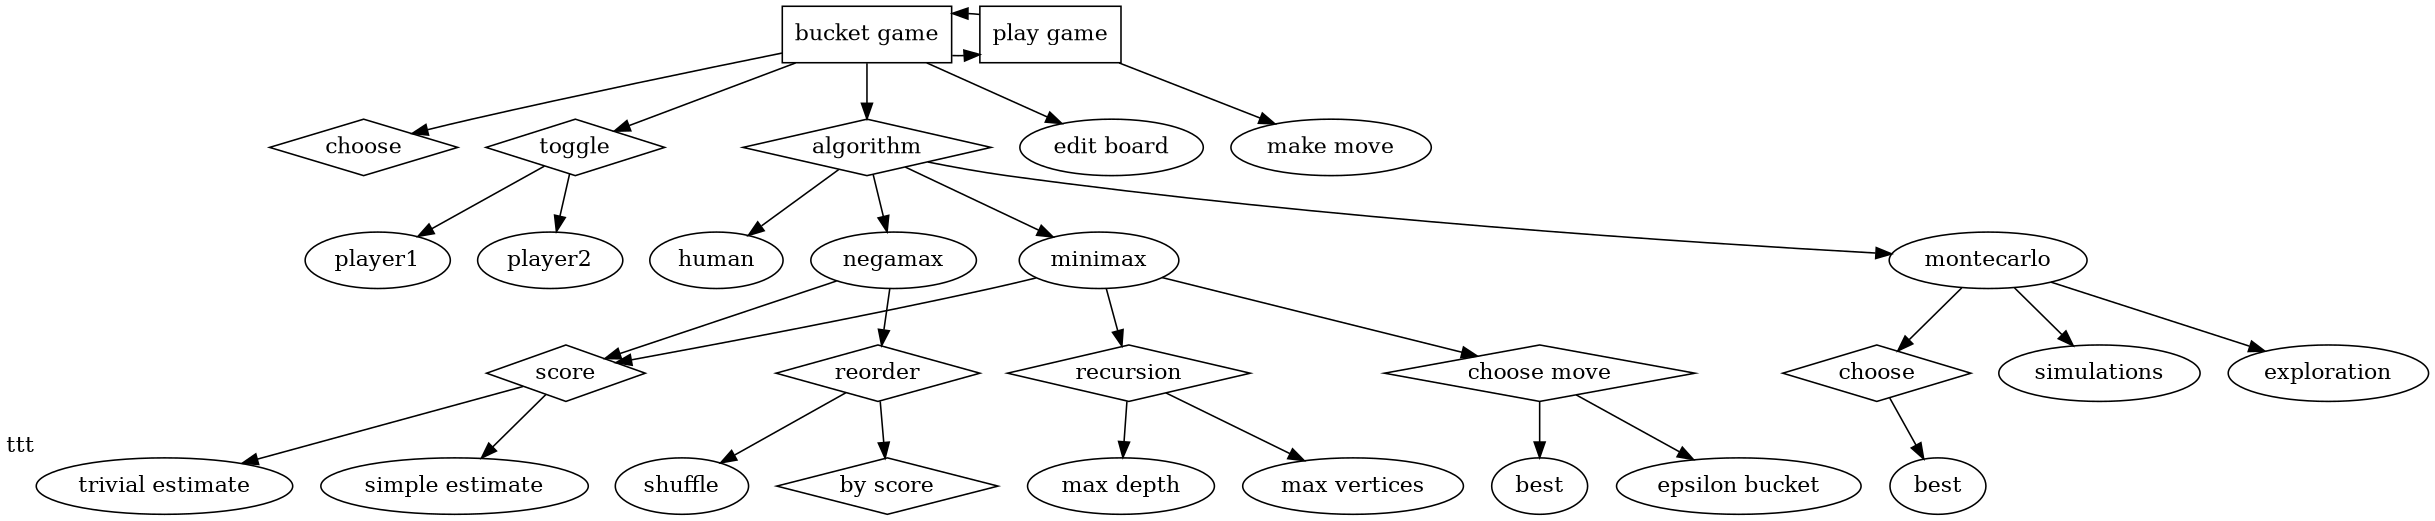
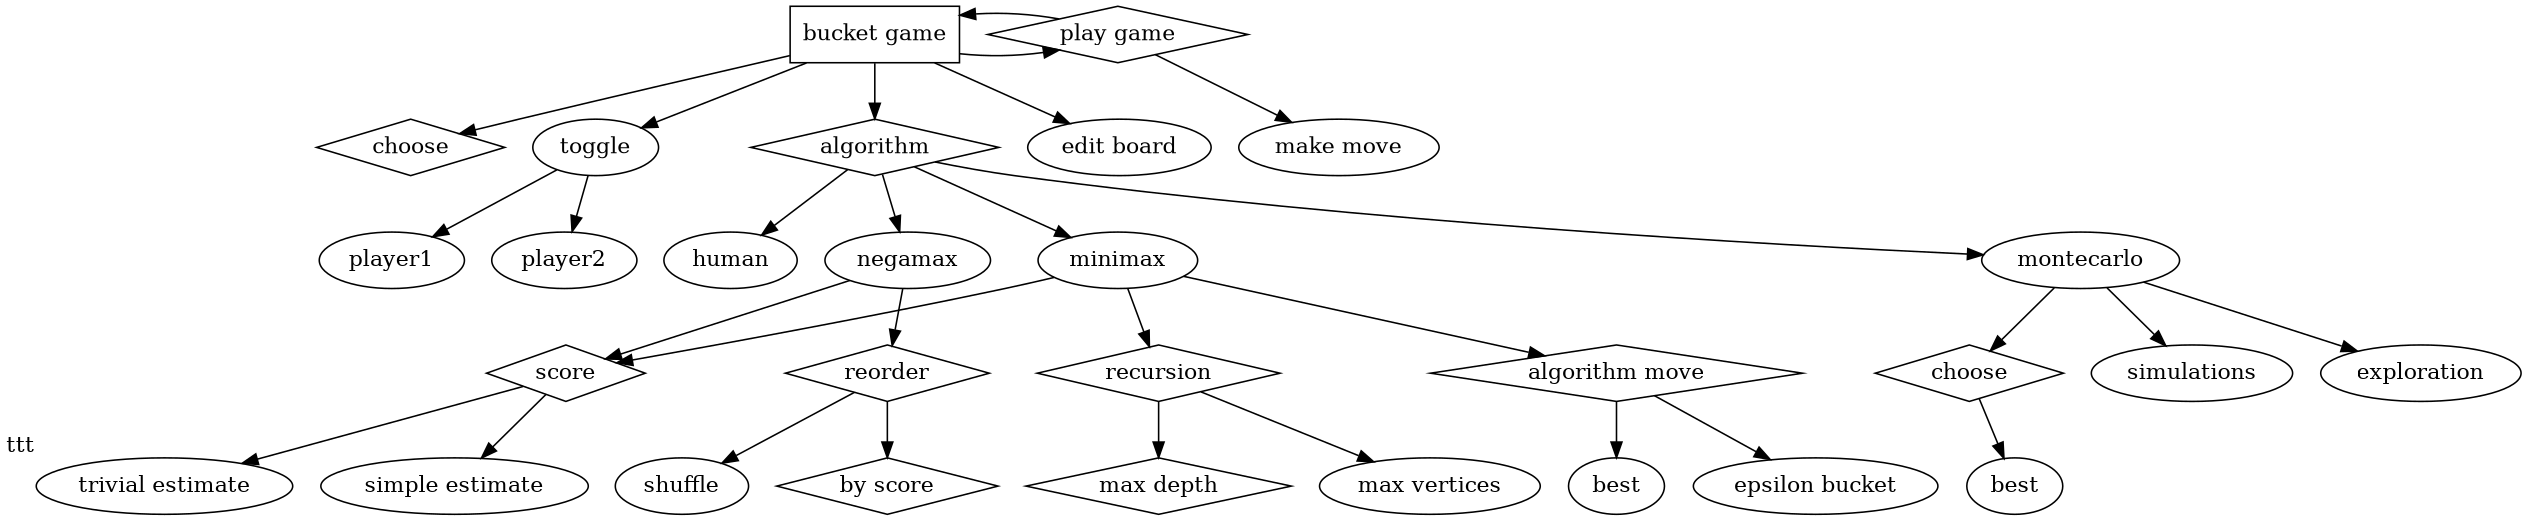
(1050, 34) -> (1118, 34)
(575, 147) -> (596, 147)
(1540, 373) -> (1617, 373)
(1121, 486) -> (1159, 486)
